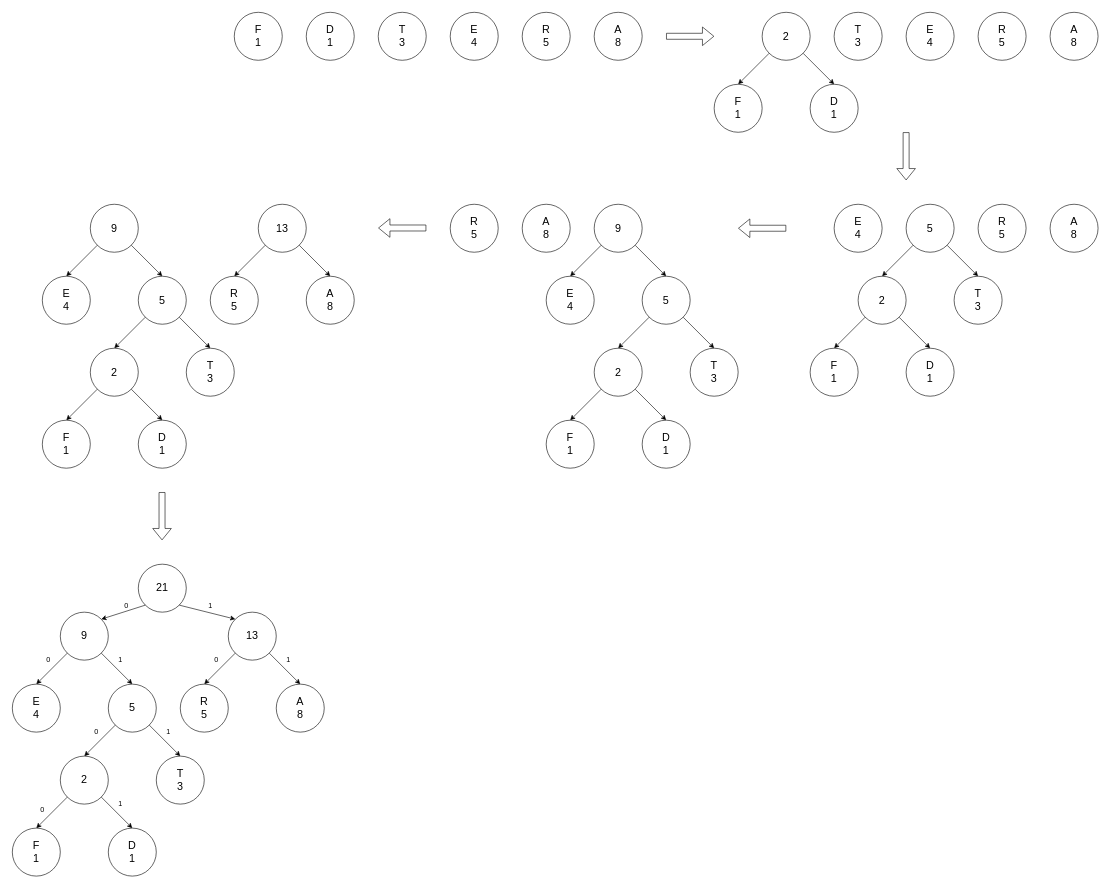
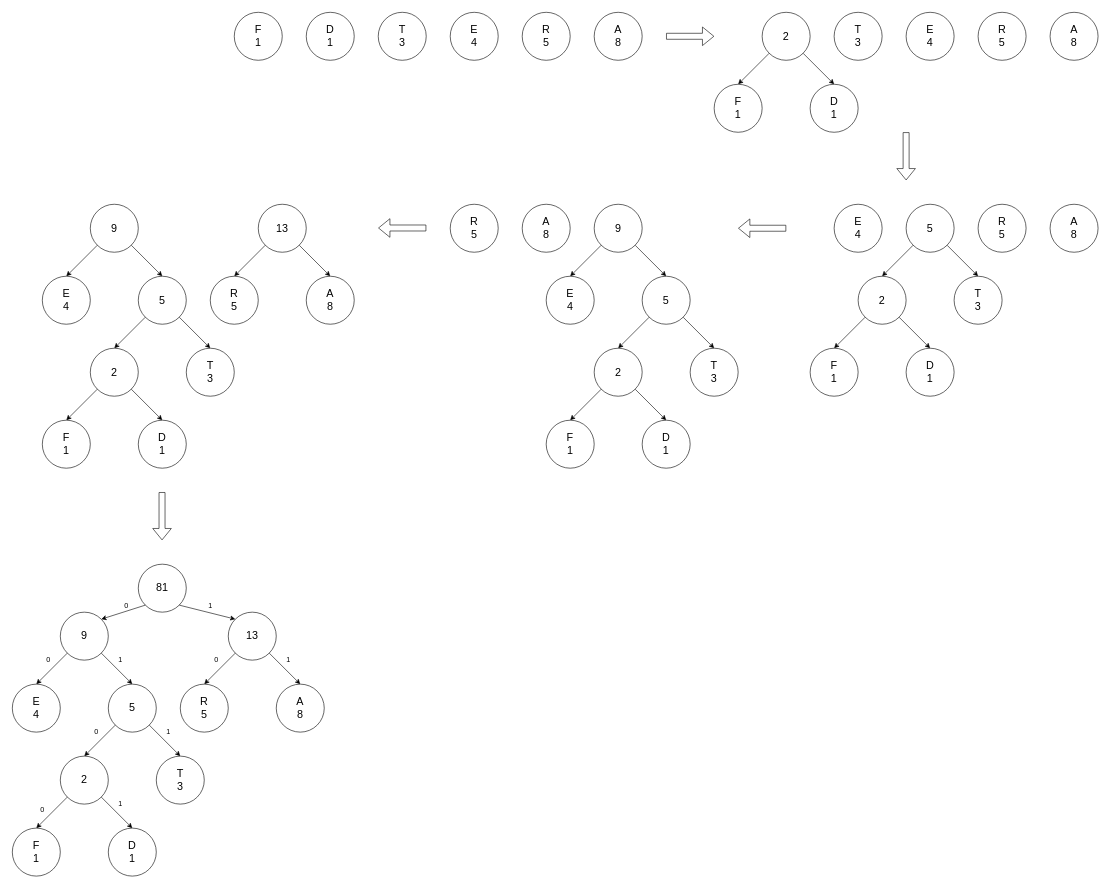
(162, 588) -> (162, 588)
